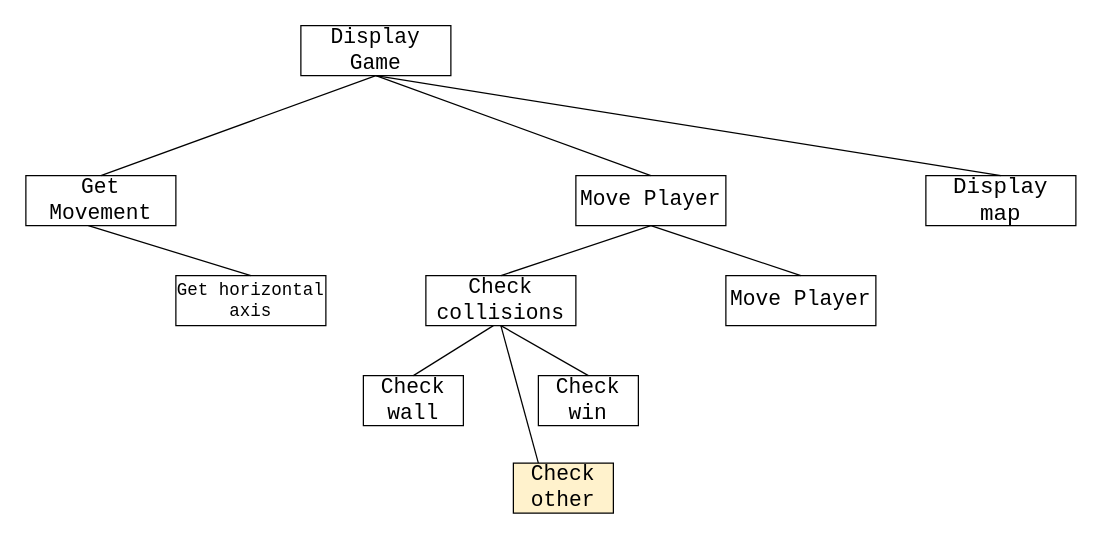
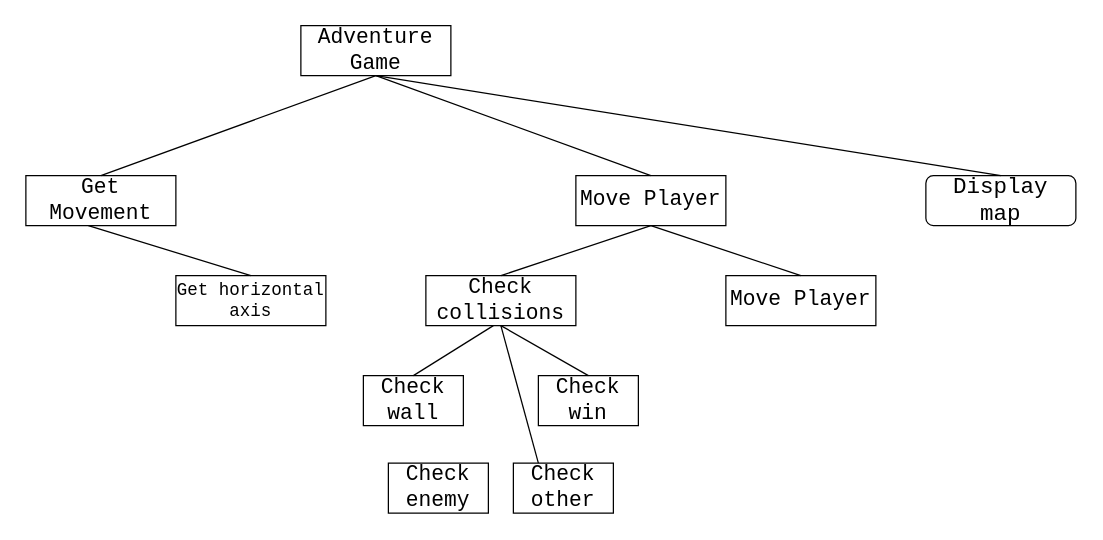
(376, 51) -> (376, 51)
(1001, 201) -> (1001, 201)
none -> (438, 488)
(563, 488) -> (563, 488)
